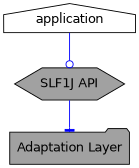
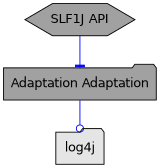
(70, 20) -> none
(70, 148) -> (80, 84)
none -> (80, 148)
